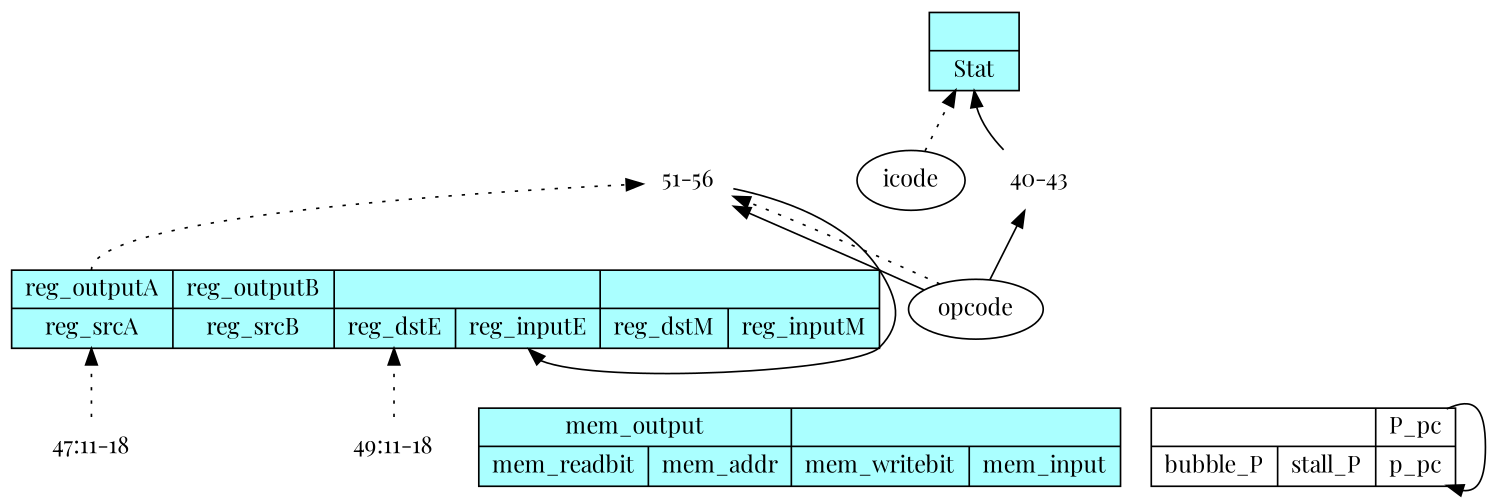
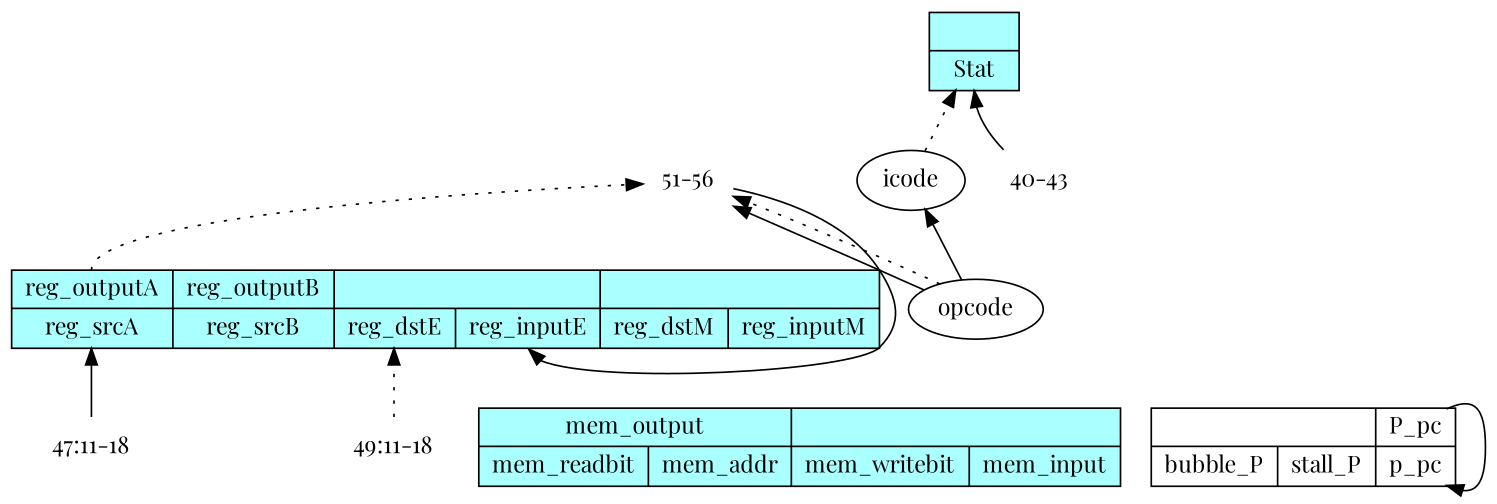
(1004, 253) -> (947, 252)
(91, 391) -> (91, 391)
